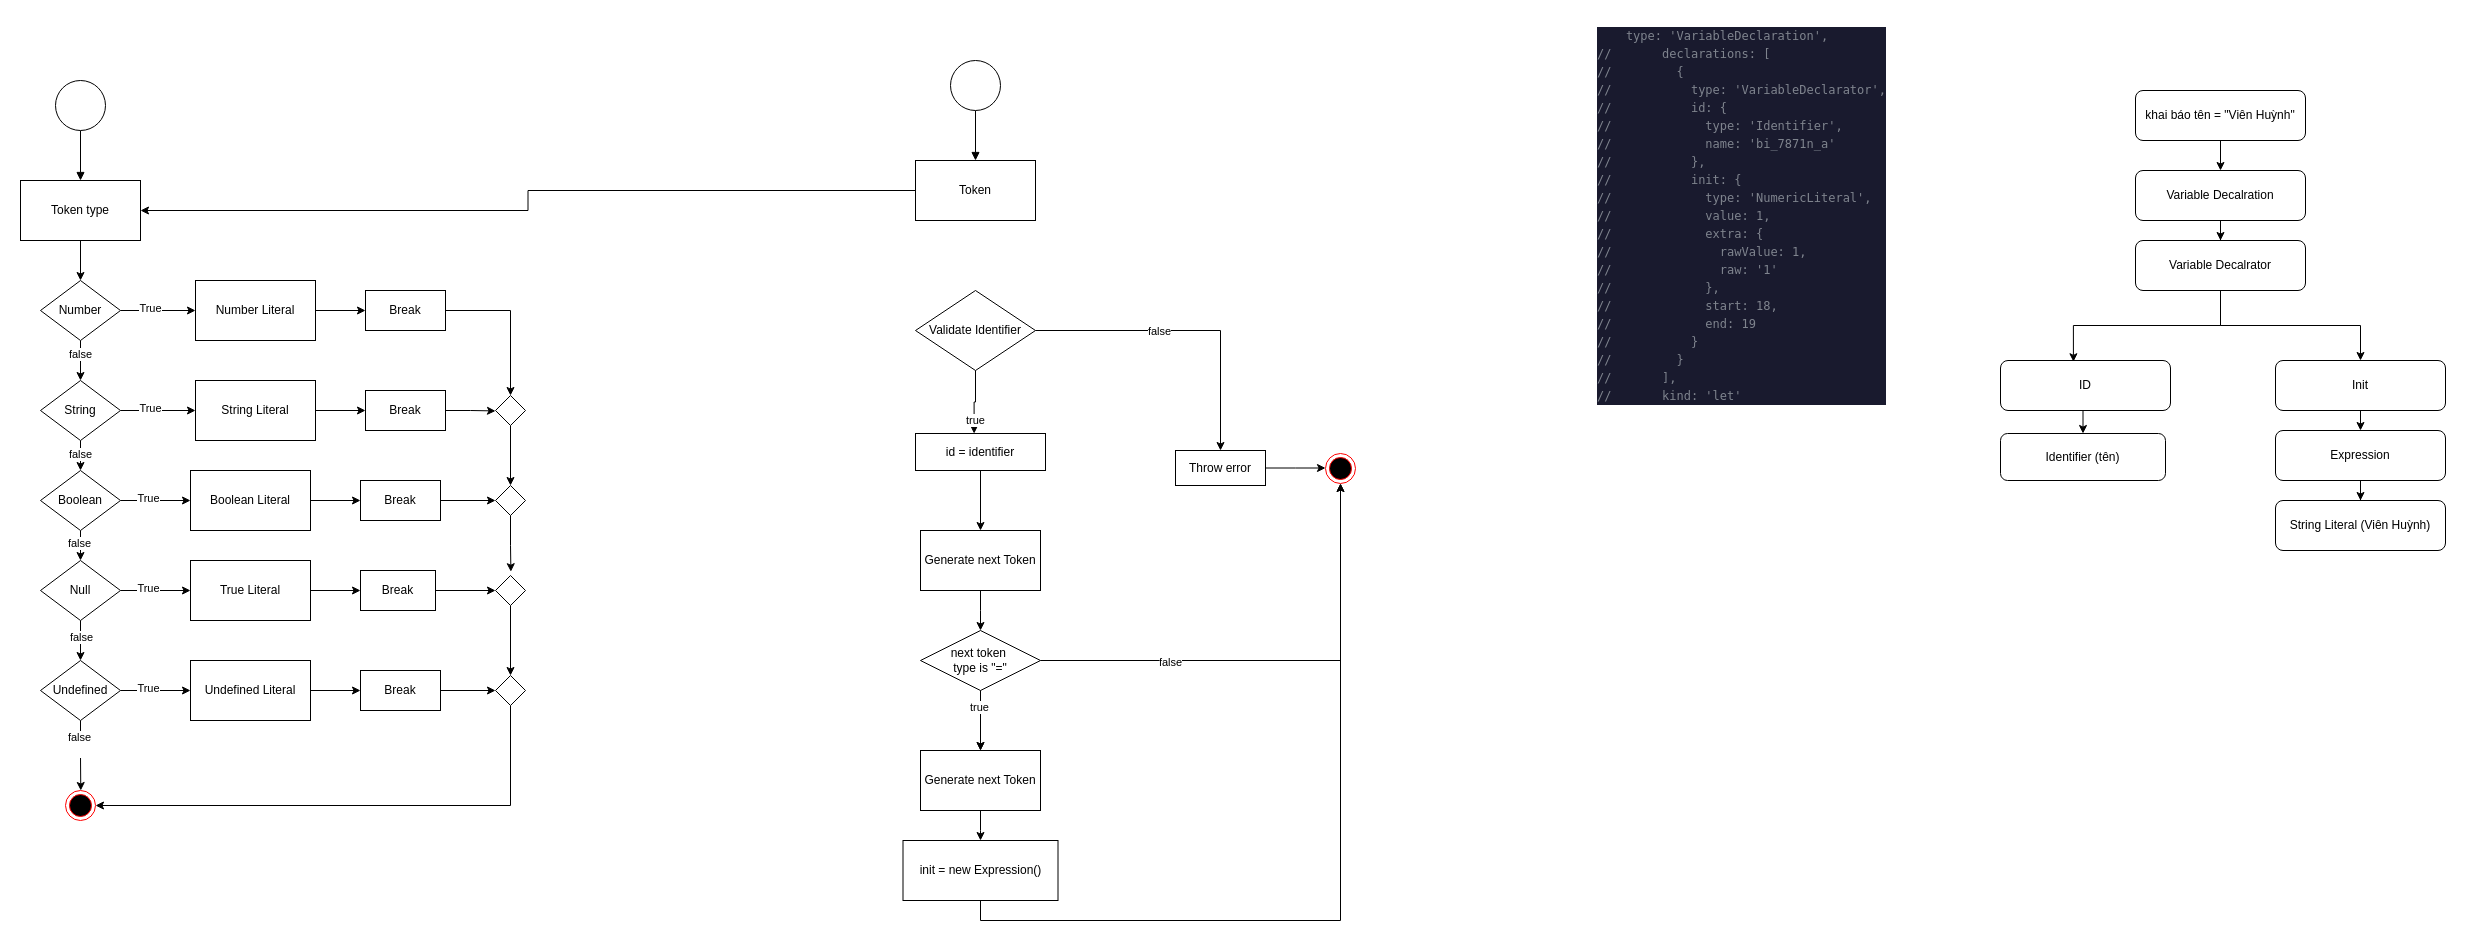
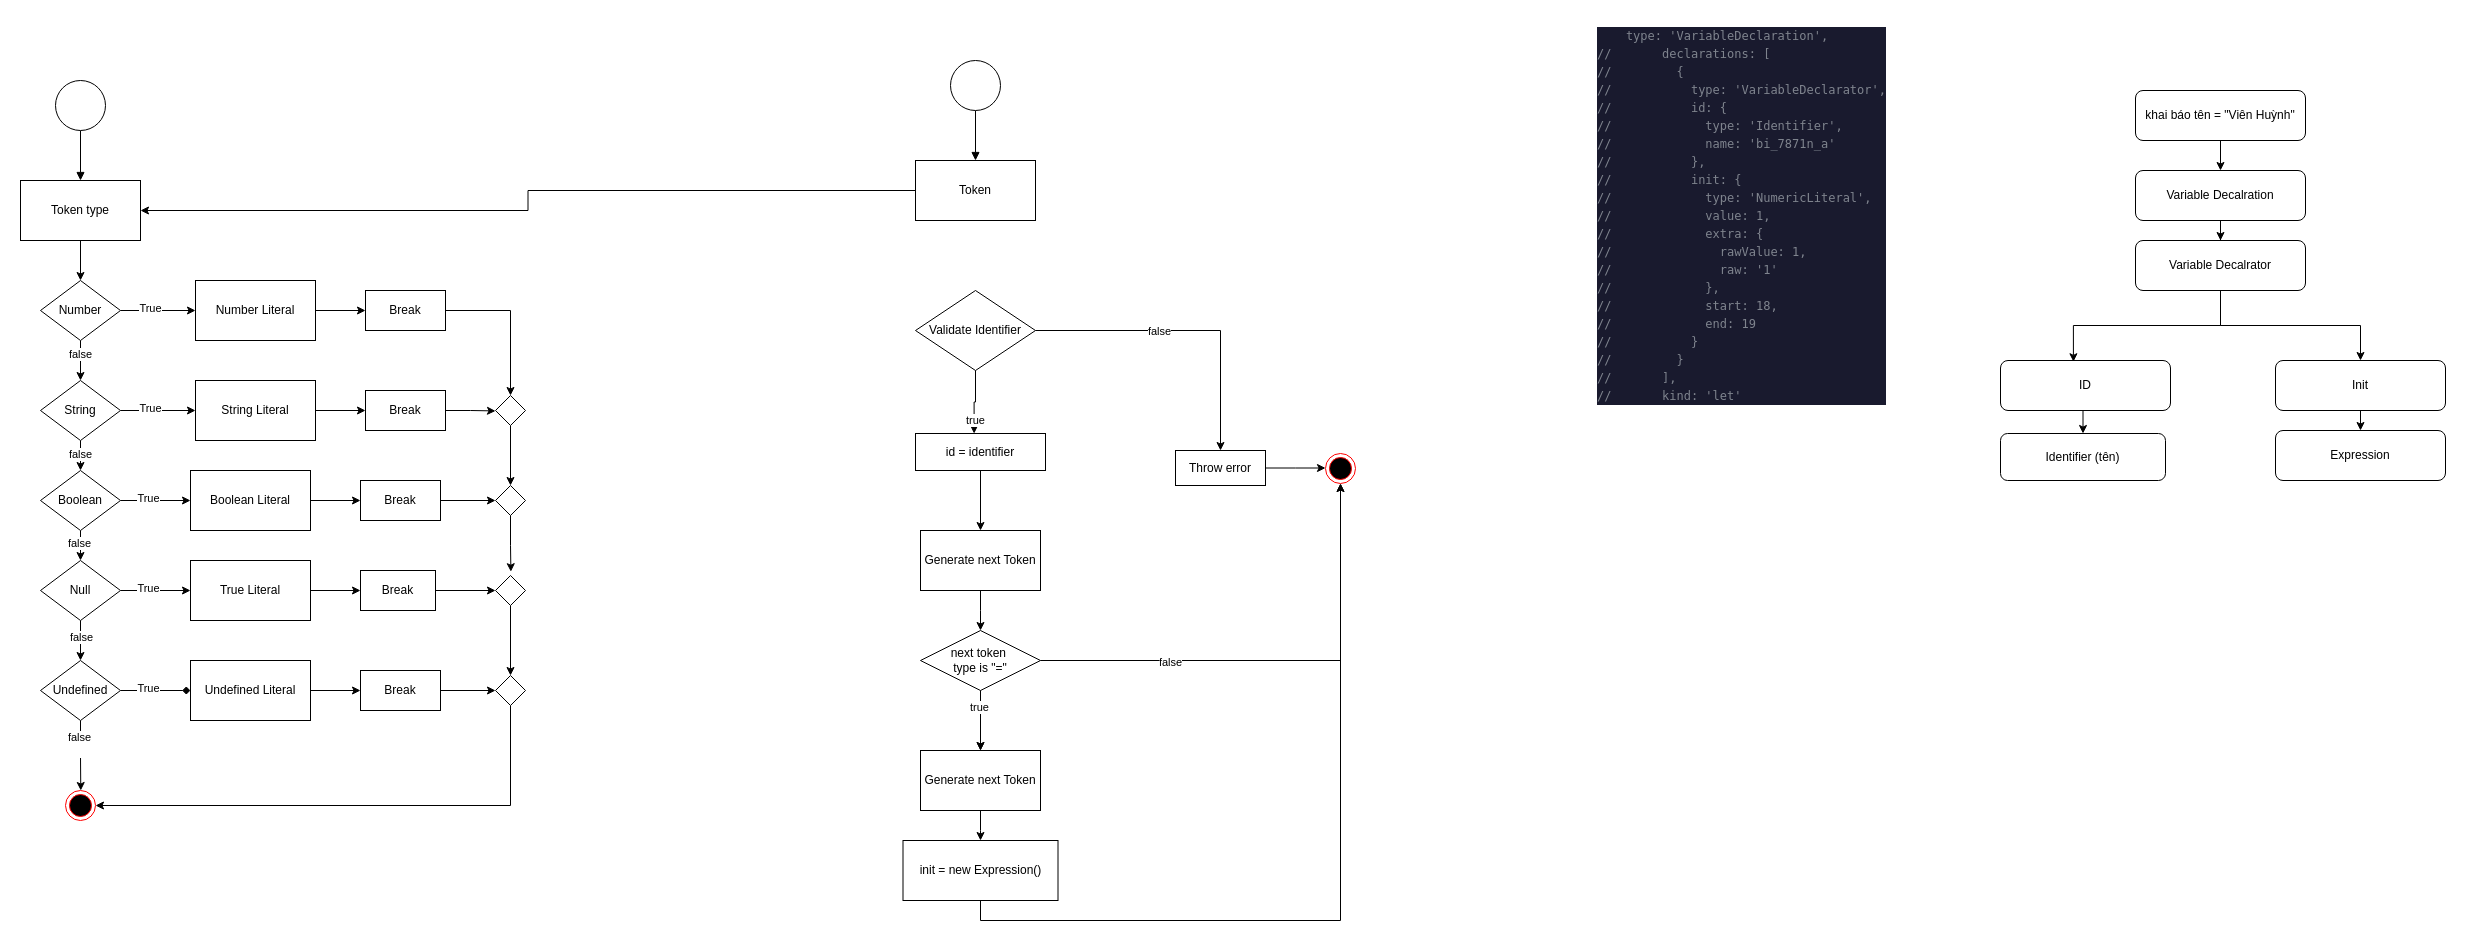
(2361, 495) -> none
(2361, 526) -> none
(182, 691) -> (182, 691)
